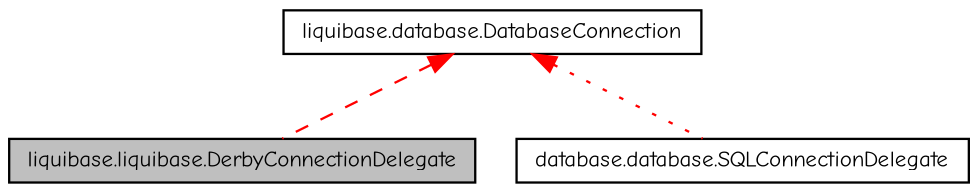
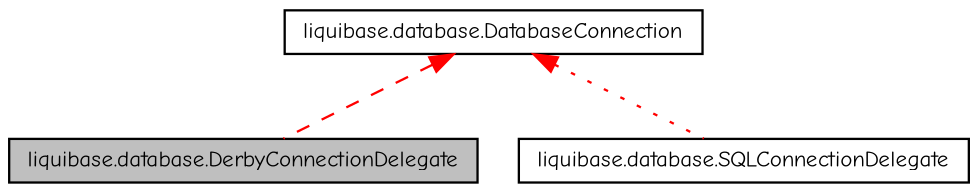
(242, 161) -> (243, 161)
(743, 161) -> (744, 161)
